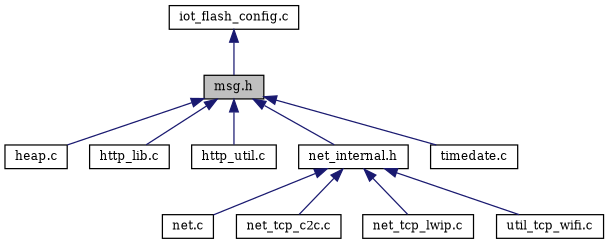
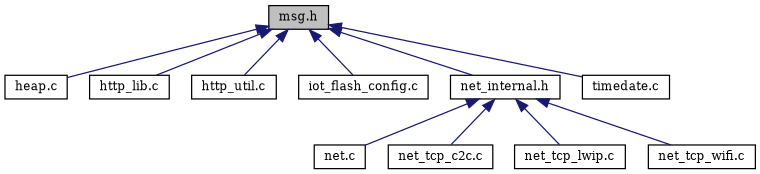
(234, 59) -> (336, 57)
(550, 226) -> (702, 157)
